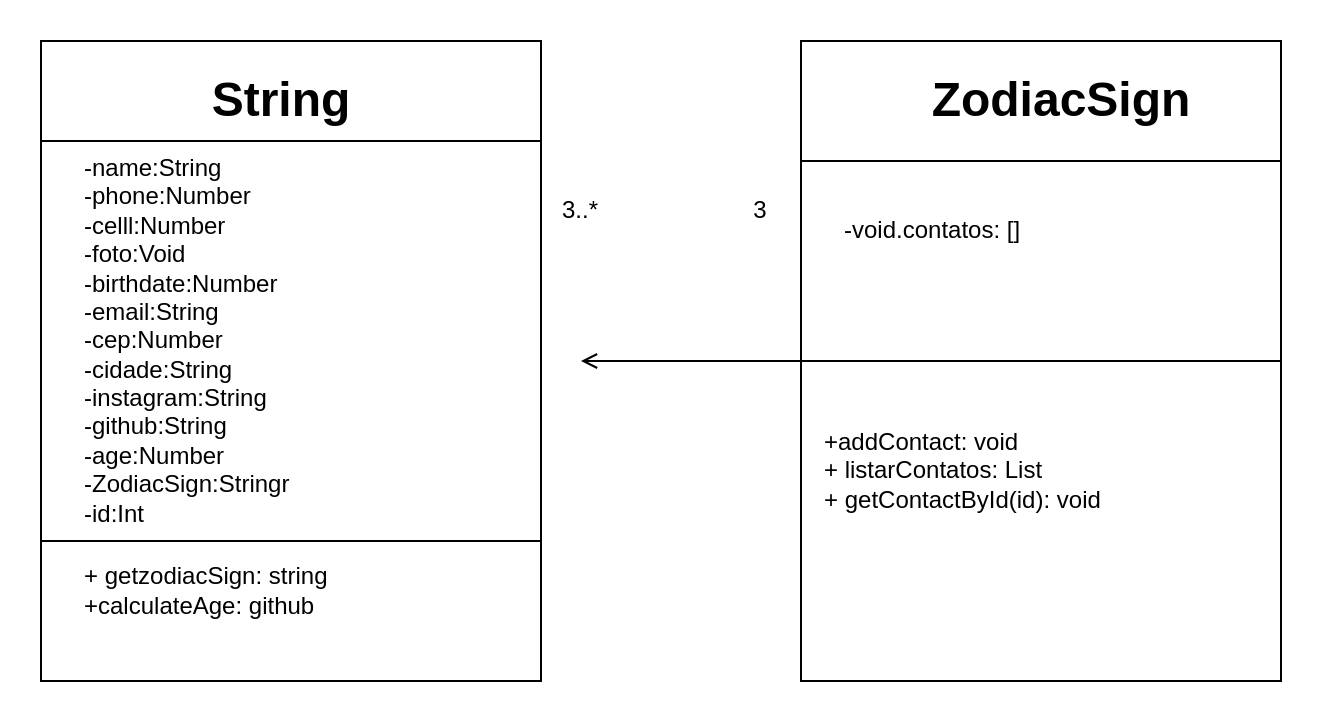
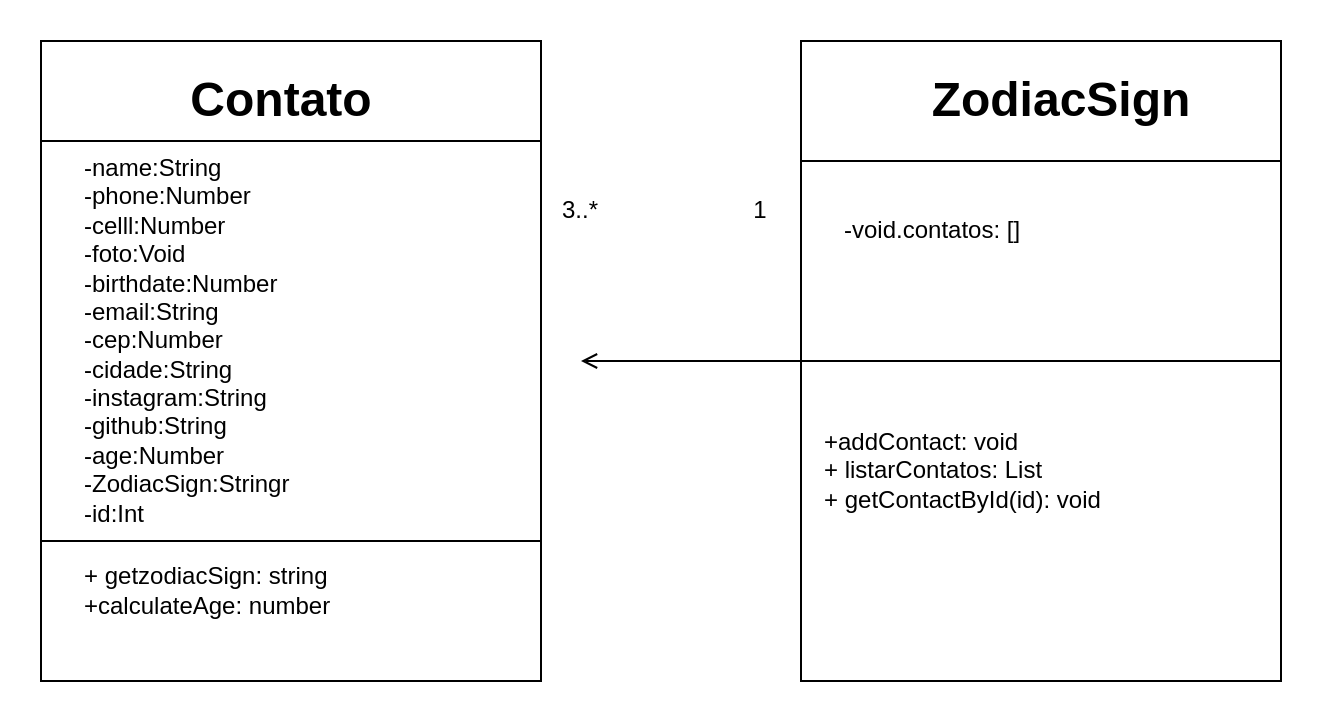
(282, 101) -> (282, 101)
(761, 211) -> (761, 211)
(221, 591) -> (221, 591)
